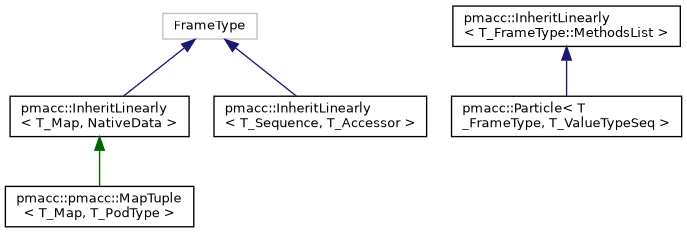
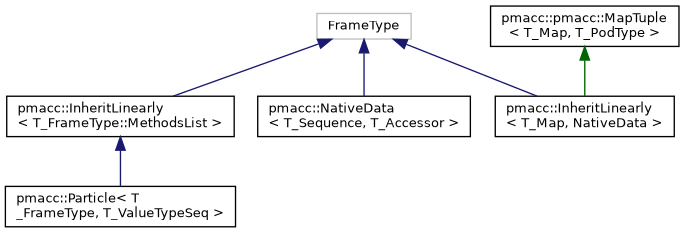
none -> (246, 70)
(320, 116) -> (364, 116)
(100, 168) -> (585, 78)
